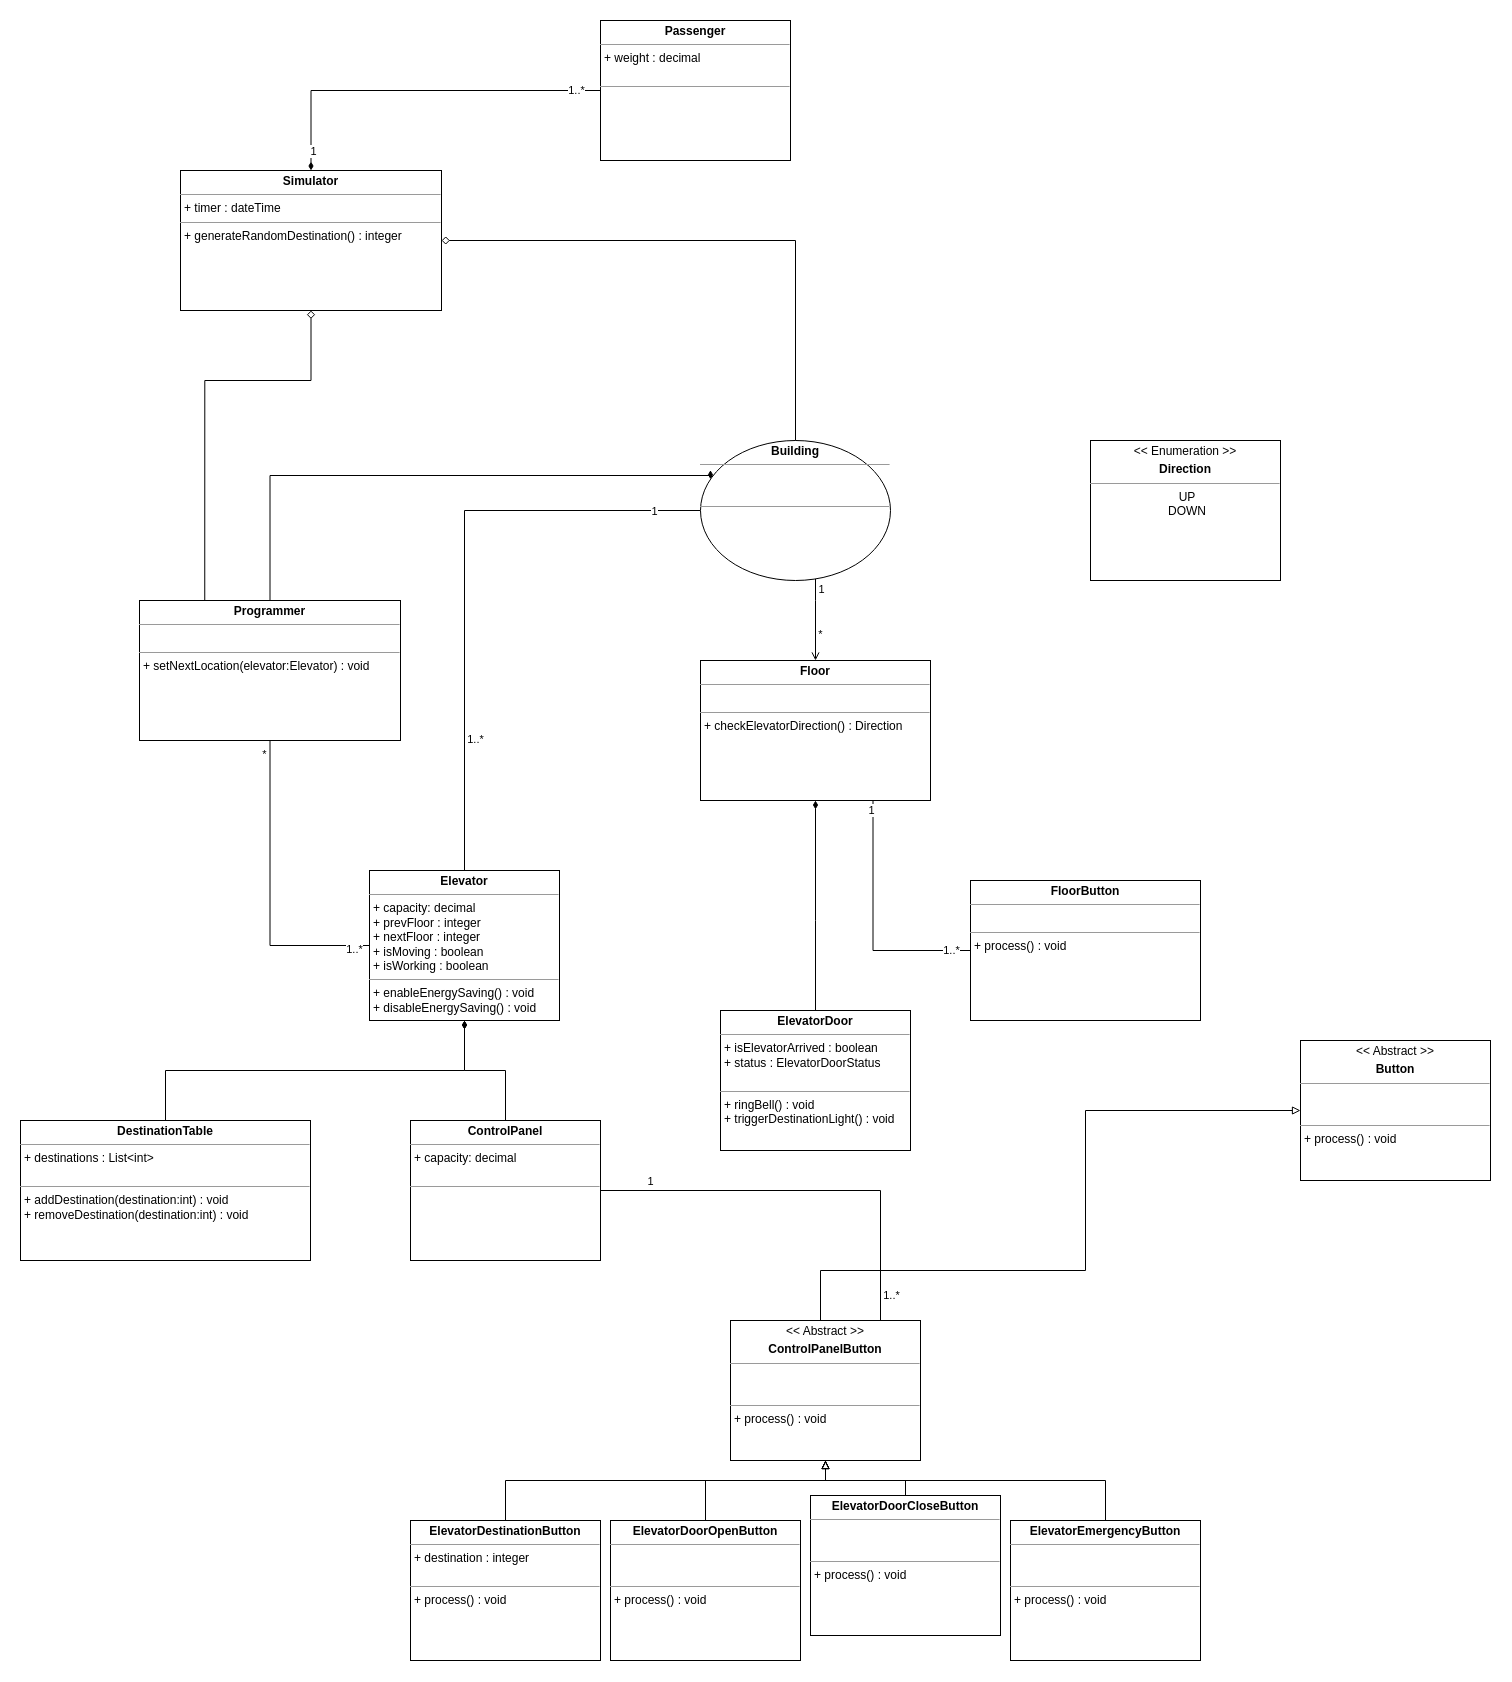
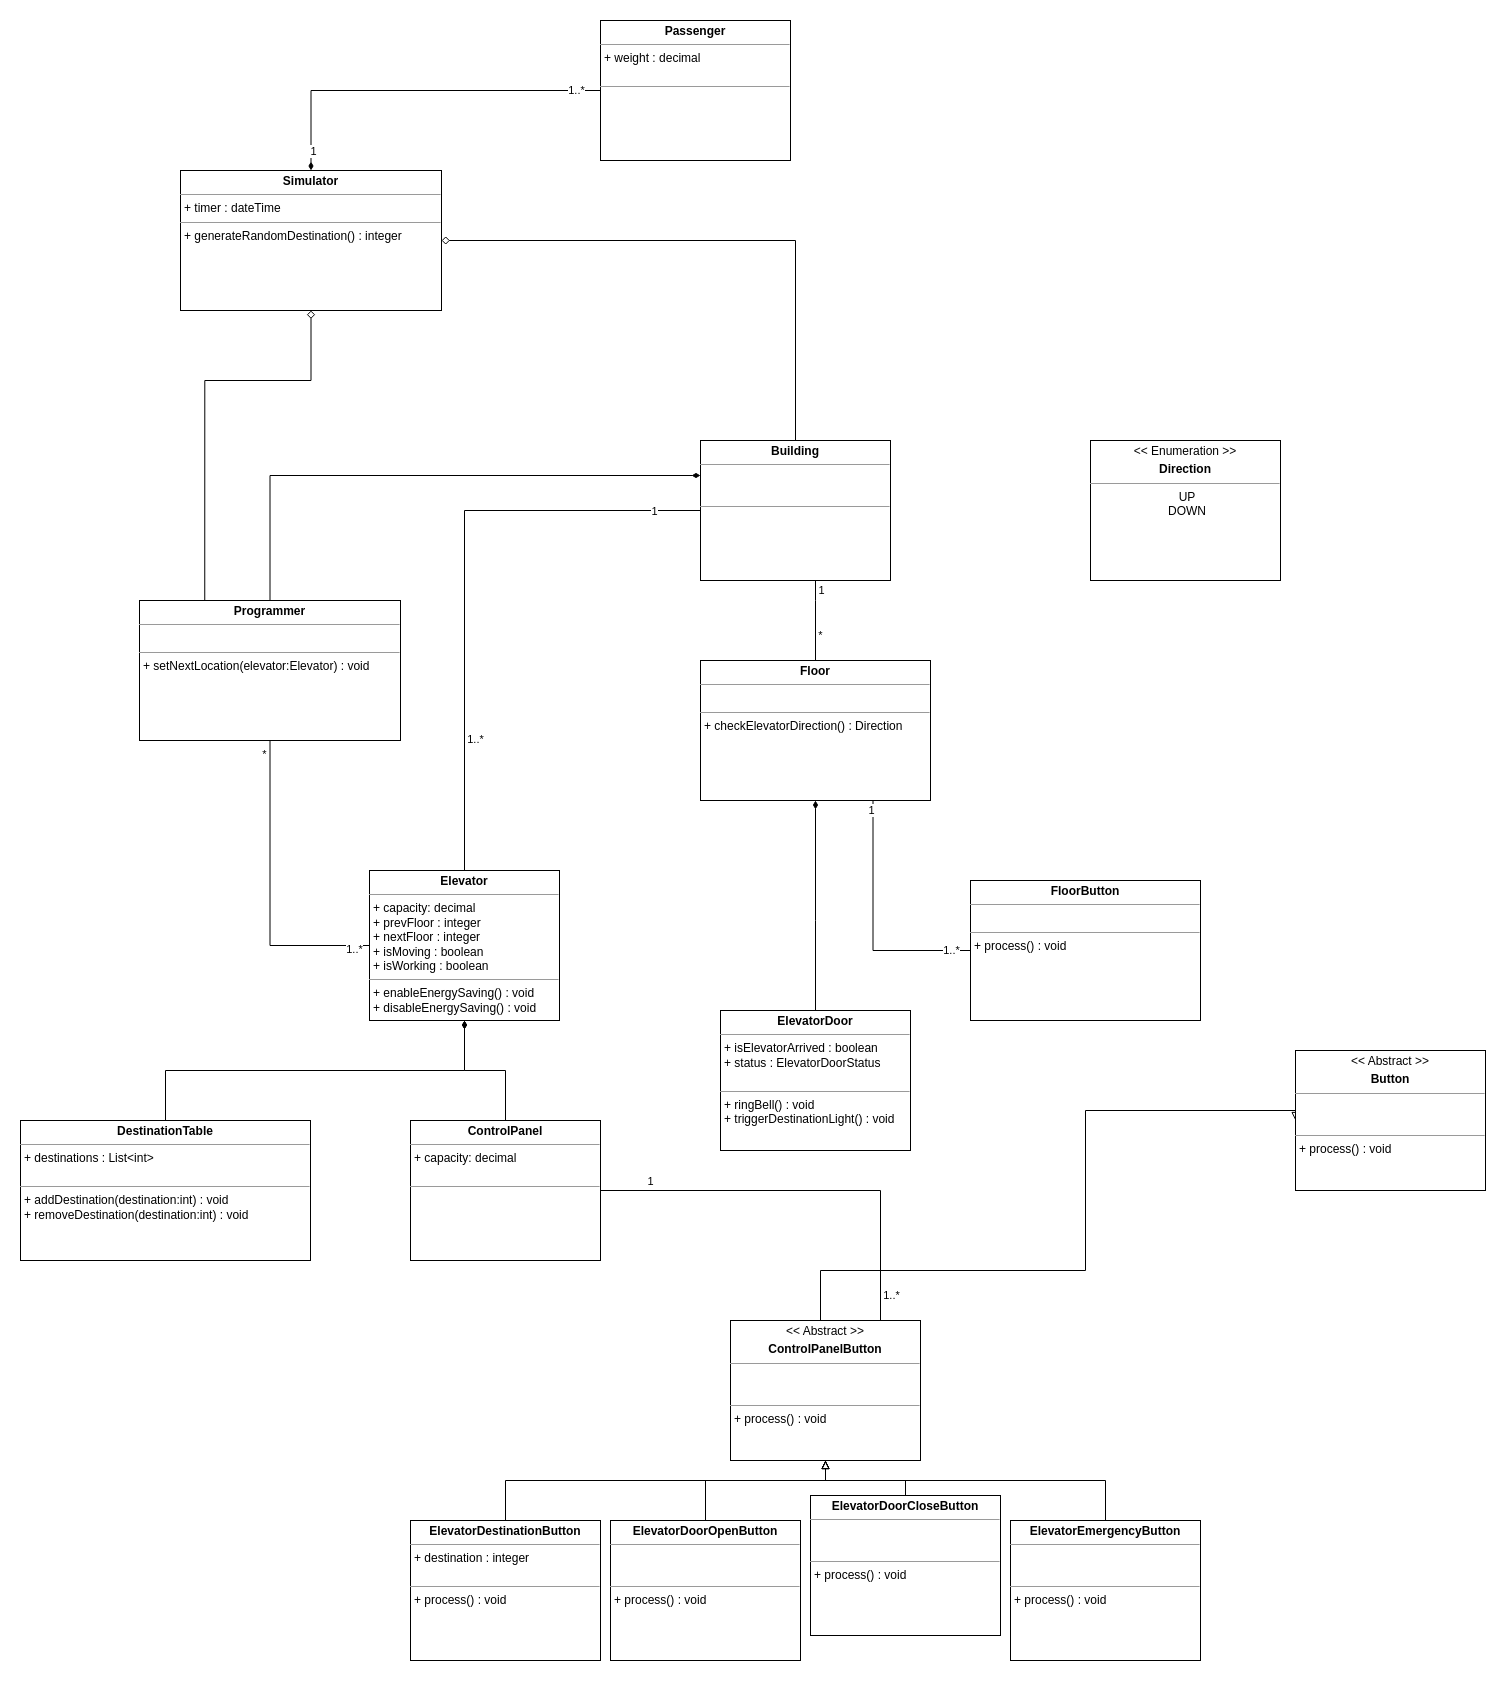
(796, 511) -> (796, 511)
(816, 654) -> (816, 655)
(1396, 1111) -> (1391, 1121)
